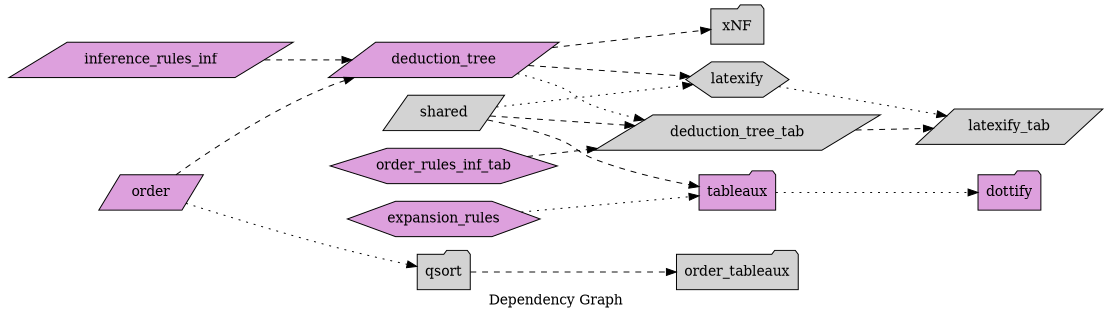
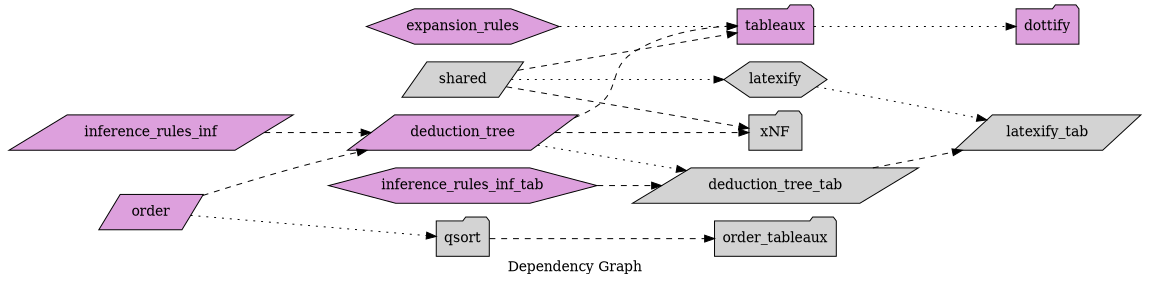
(604, 71) -> (625, 60)
(557, 121) -> (623, 107)
(444, 166) -> (463, 186)
